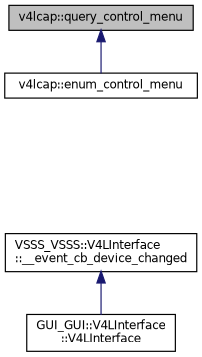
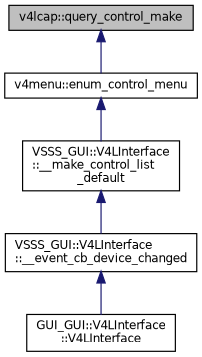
(101, 18) -> (101, 18)
(101, 86) -> (101, 86)
none -> (101, 166)
(101, 253) -> (101, 253)
